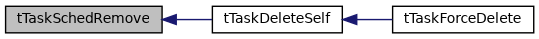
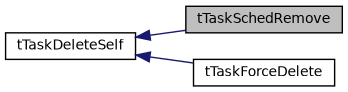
(194, 20) -> (168, 33)
